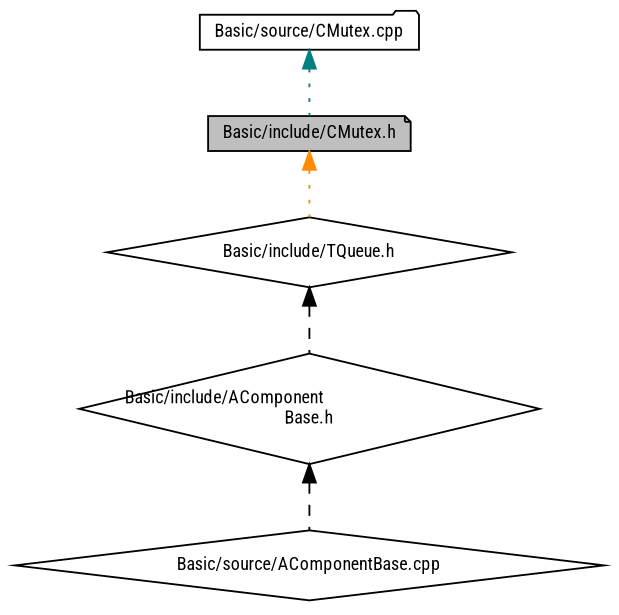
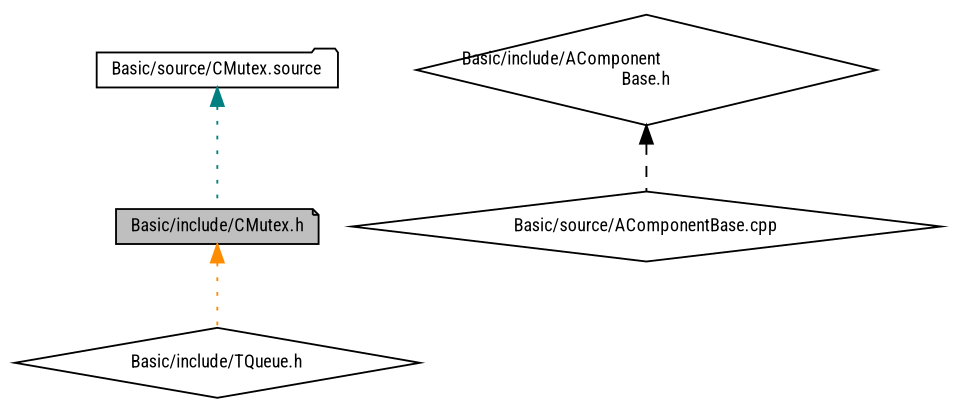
(309, 32) -> (217, 70)
(309, 330) -> none
